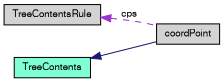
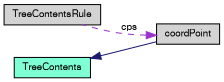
(134, 21) -> (114, 32)
